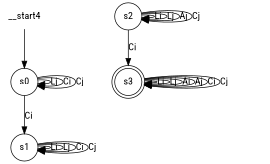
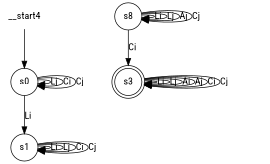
(128, 16) -> (128, 16)
(29, 116) -> (28, 116)
